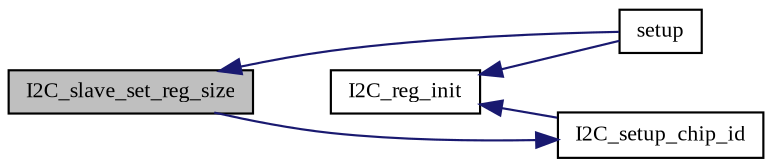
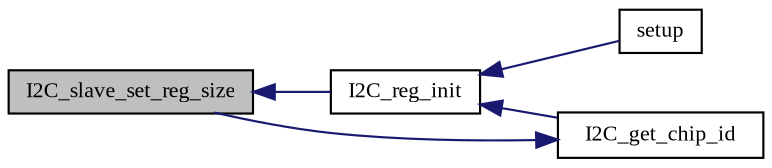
(429, 41) -> (303, 92)
(661, 135) -> (661, 135)
